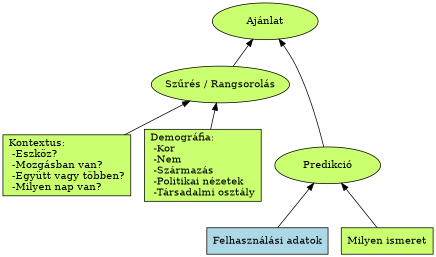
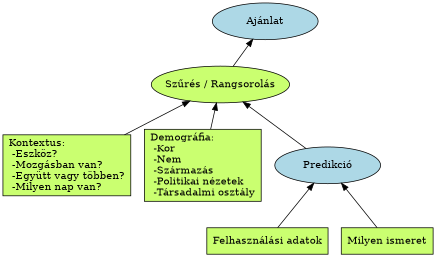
(265, 21) -> (265, 21)
(308, 94) -> (278, 127)
(328, 165) -> (328, 165)
(267, 241) -> (267, 241)
